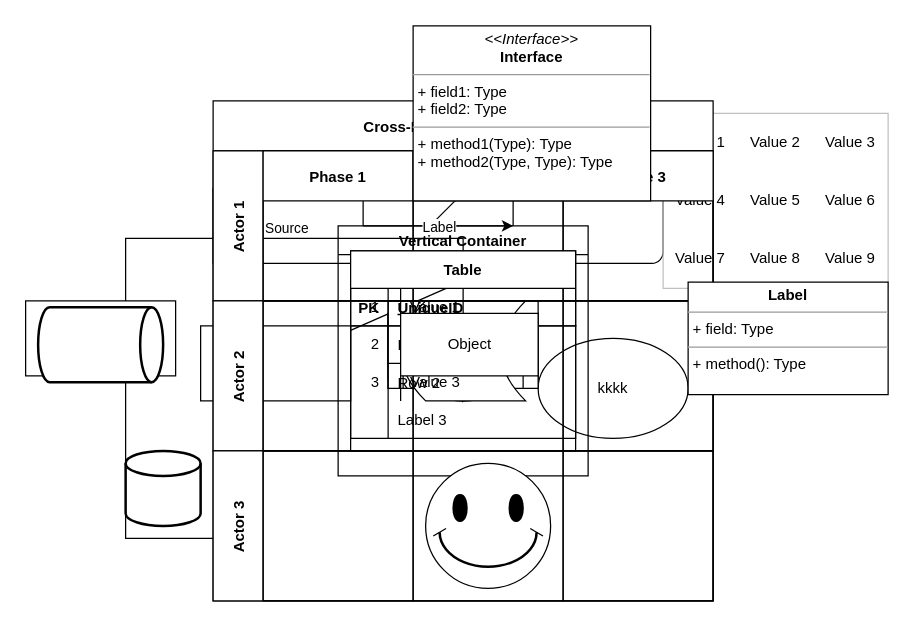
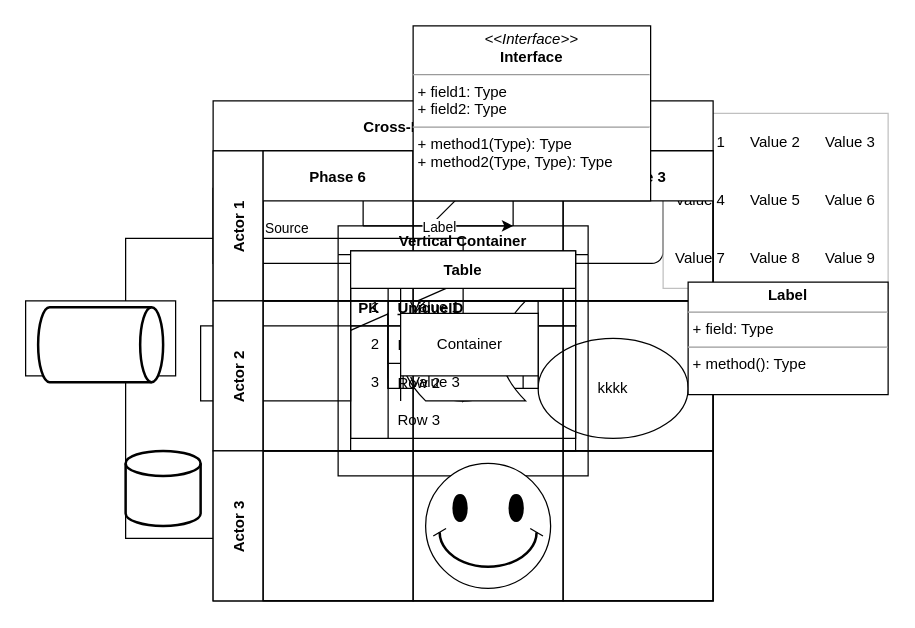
(338, 176) -> (338, 176)
(470, 344) -> (470, 344)
(423, 420) -> (417, 420)
